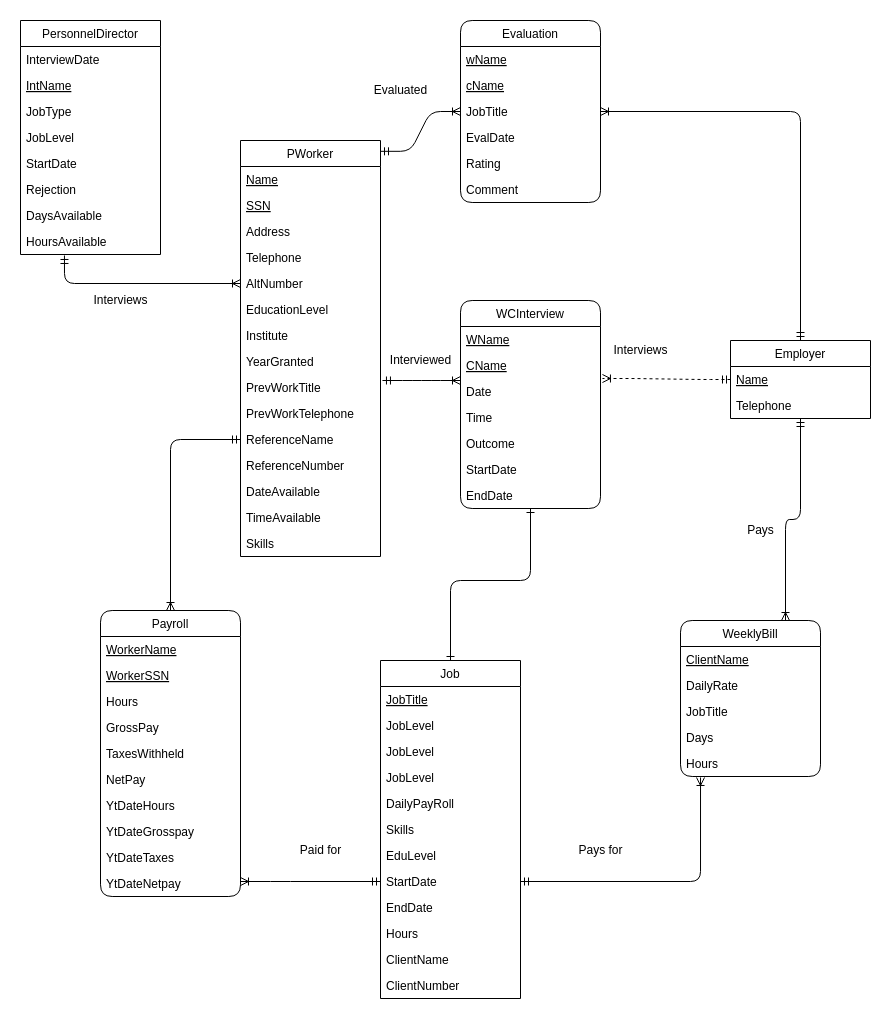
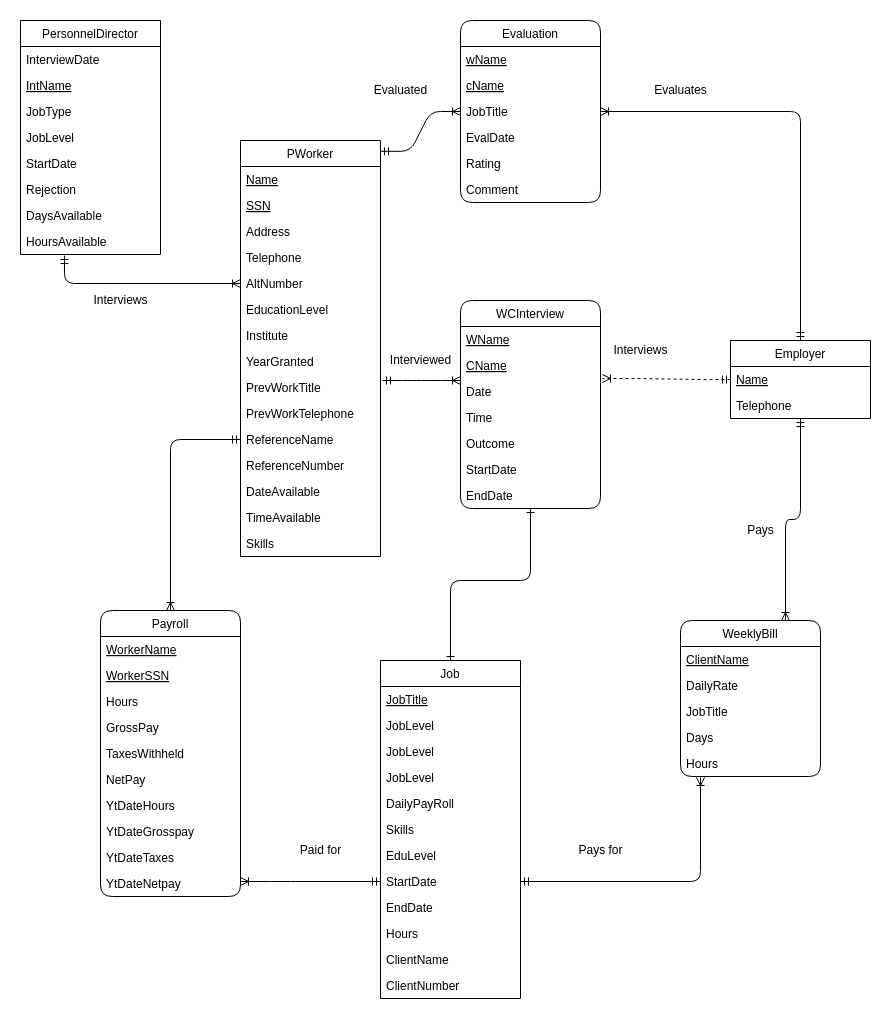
none -> (681, 91)
